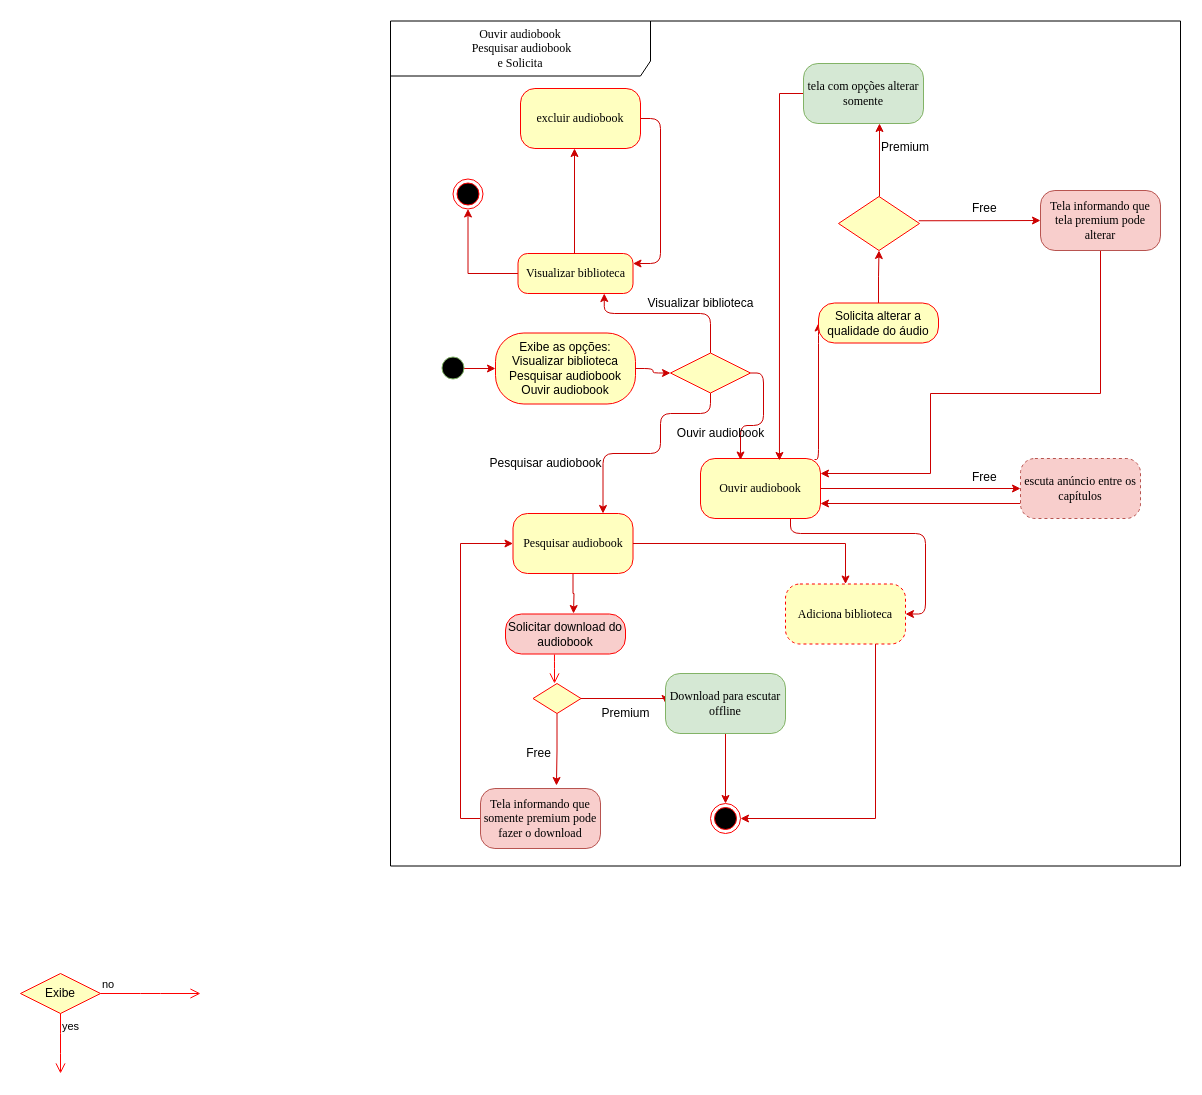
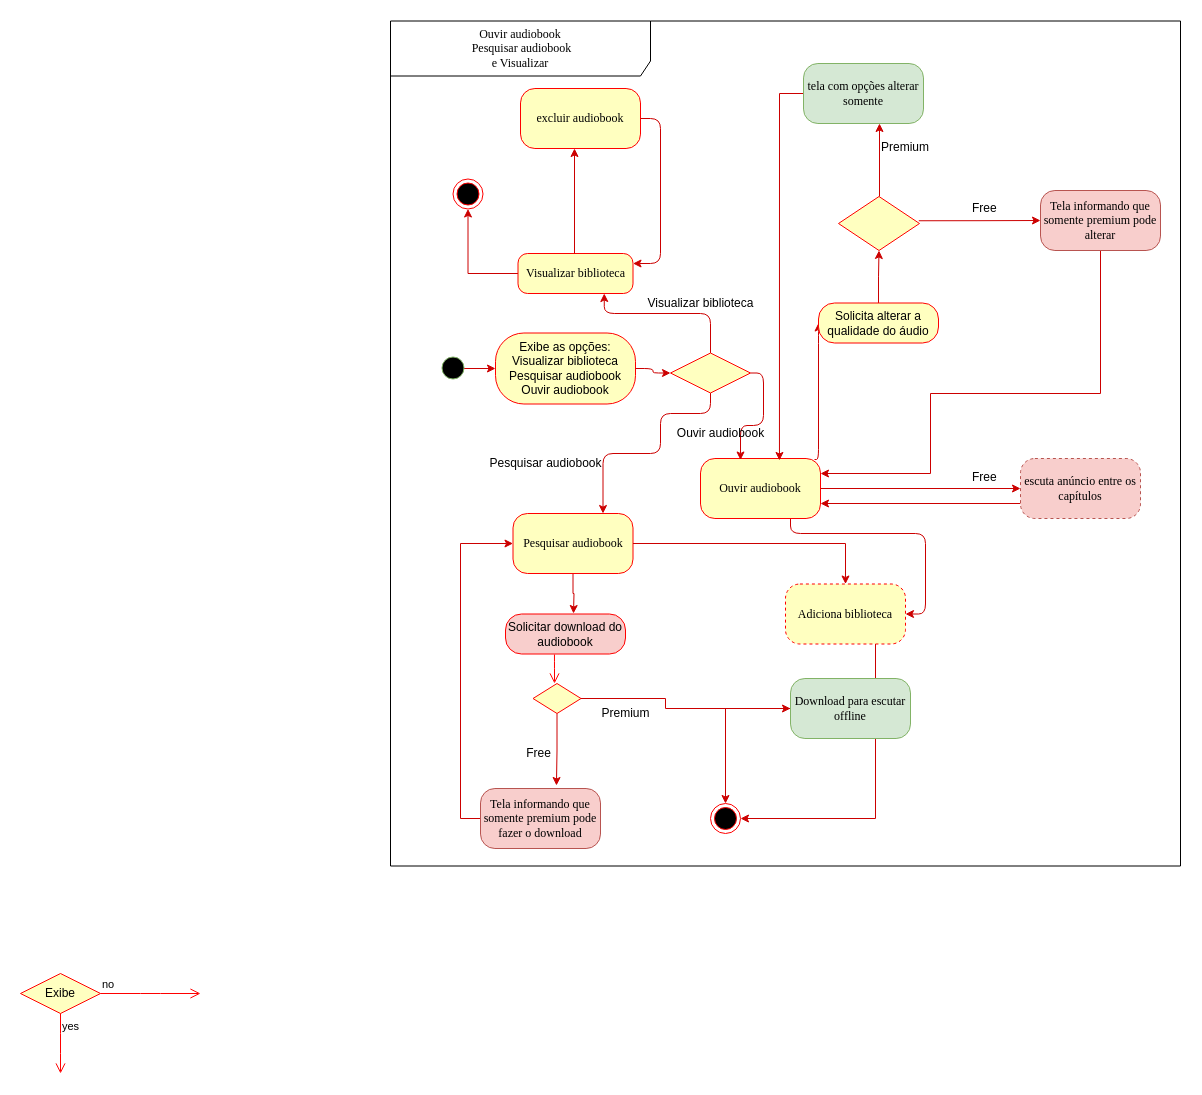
(521, 49) -> (521, 49)
(1101, 221) -> (1101, 221)
(726, 704) -> (851, 709)
